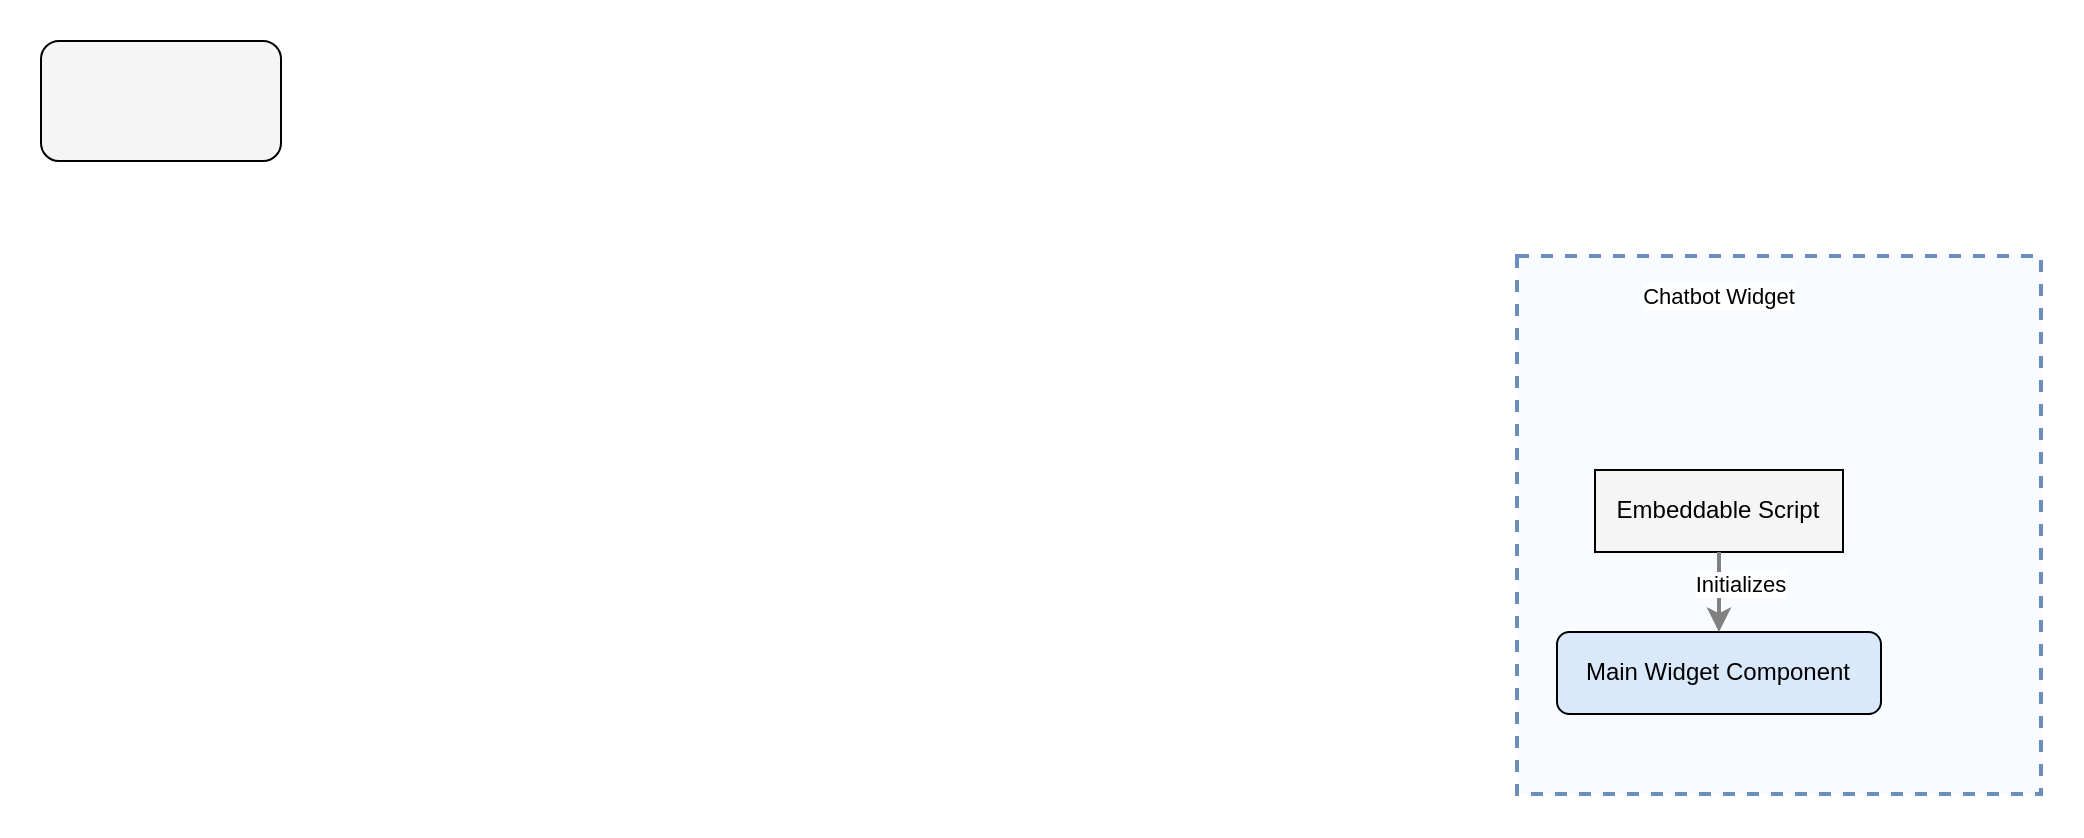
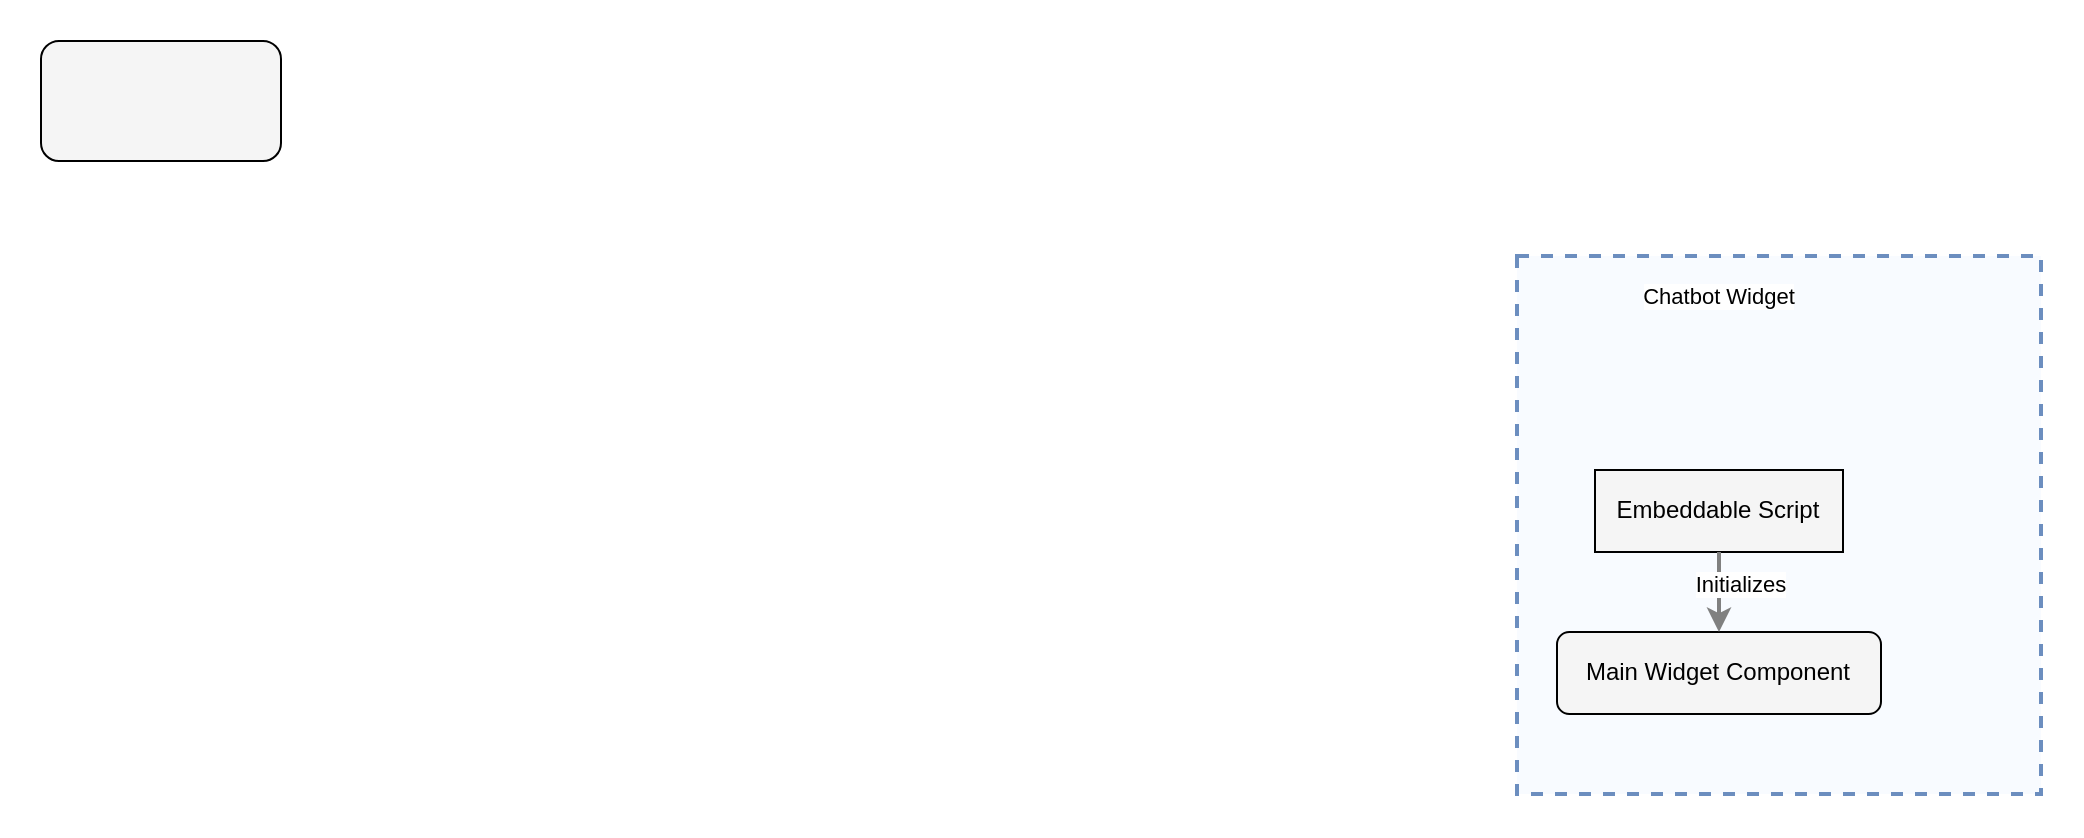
(1719, 673) -> (1719, 673)
